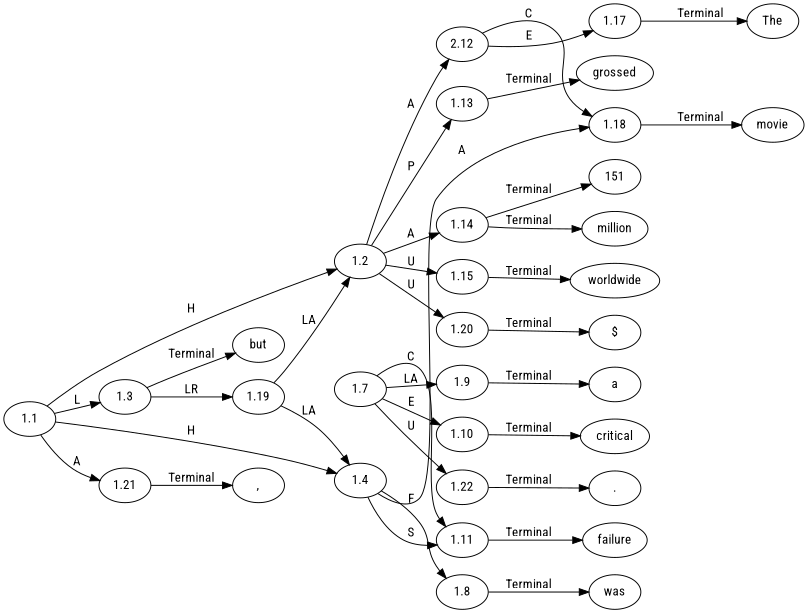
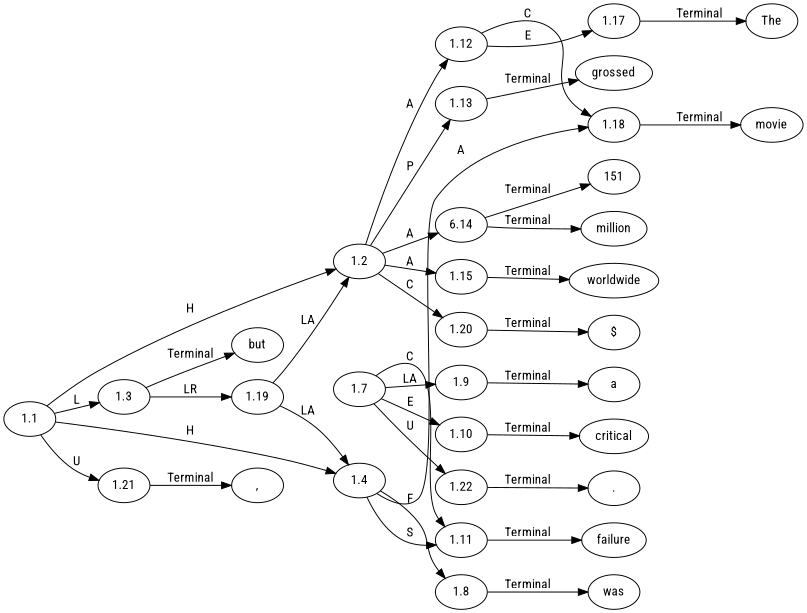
(462, 44) -> (461, 44)
(462, 225) -> (461, 225)
(411, 262) -> (410, 262)
(411, 285) -> (410, 285)
(77, 462) -> (77, 462)
